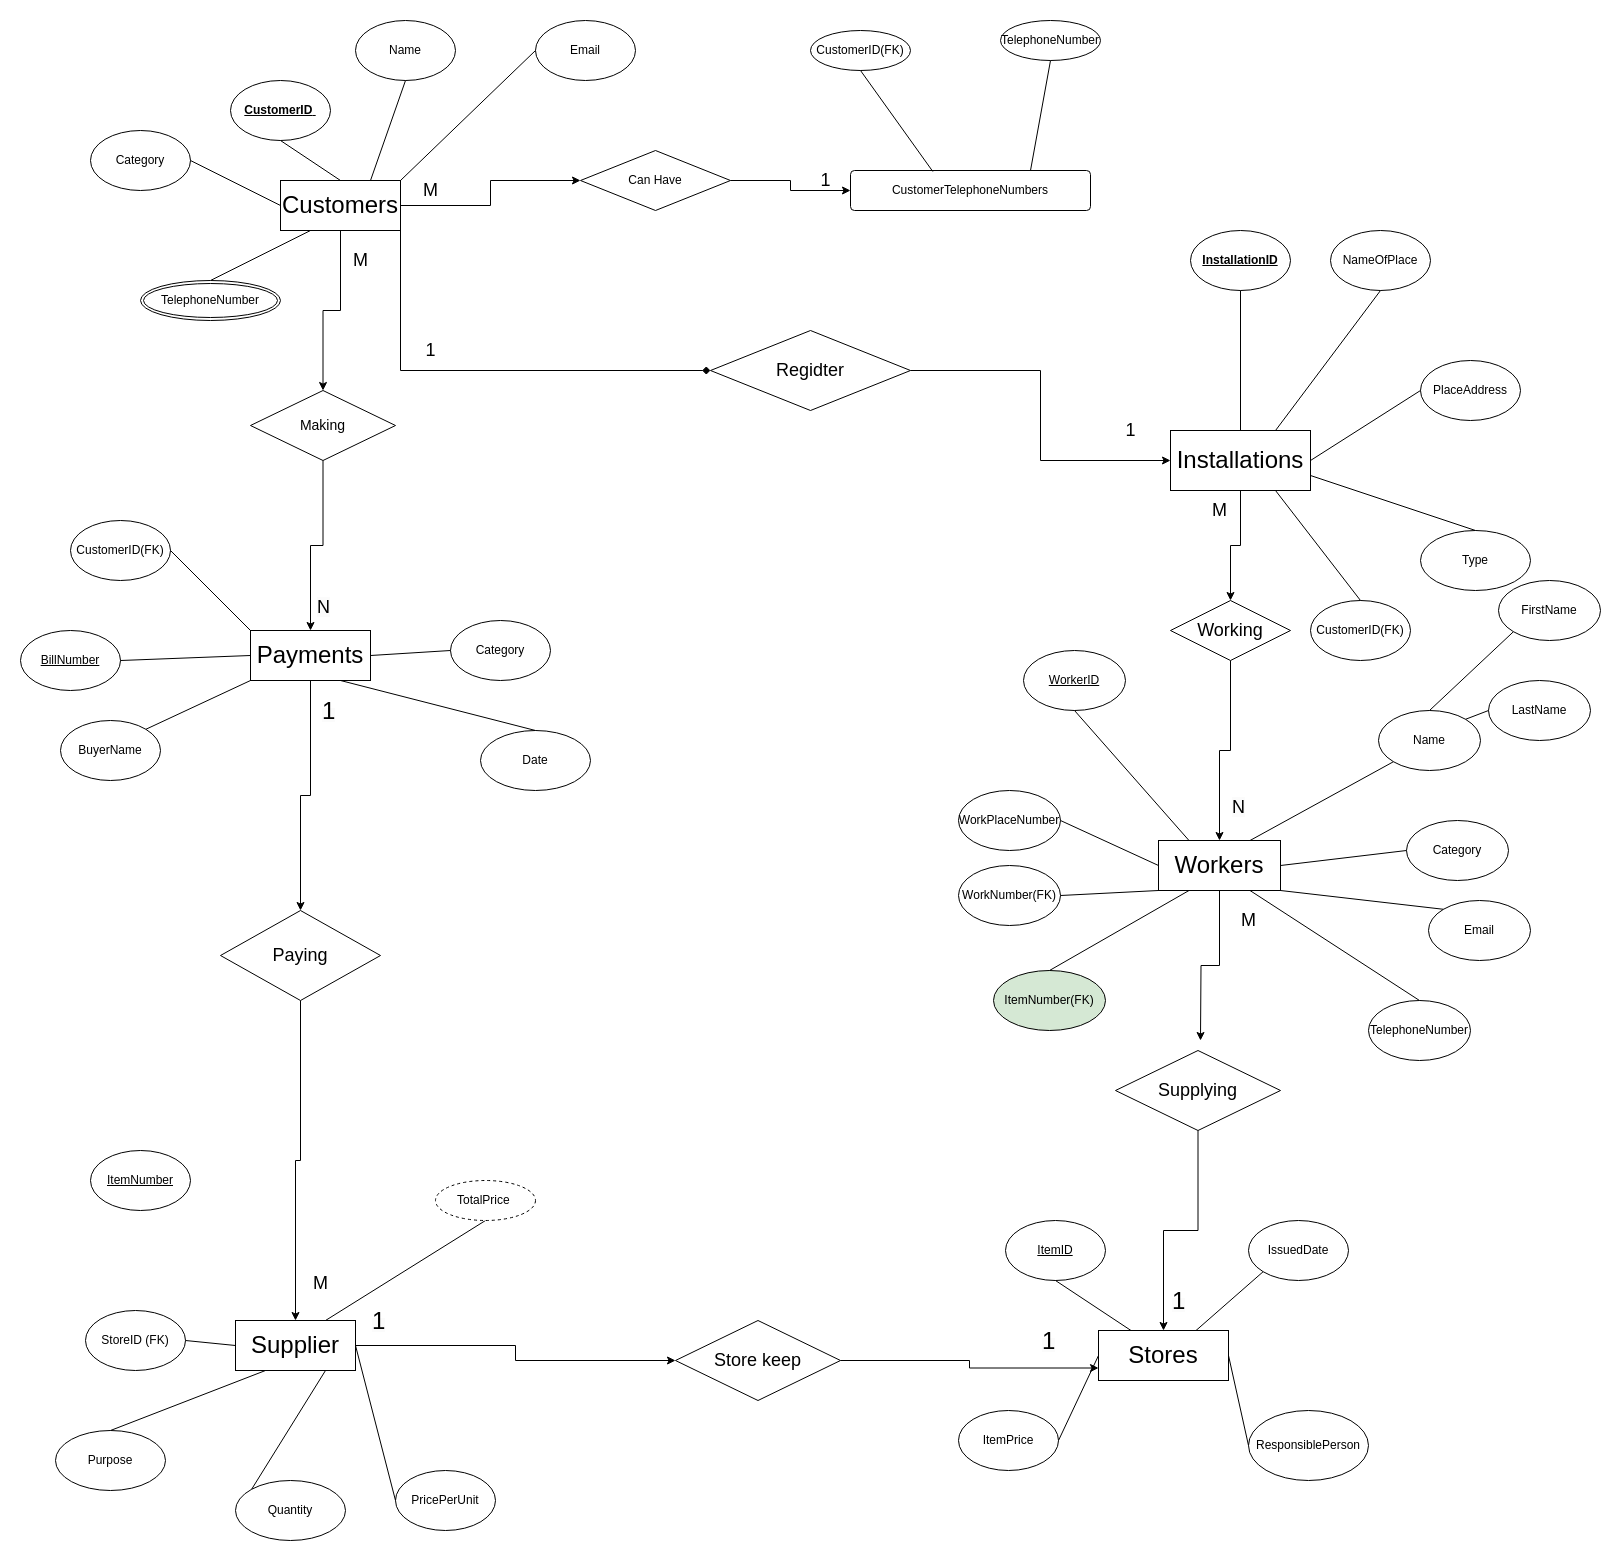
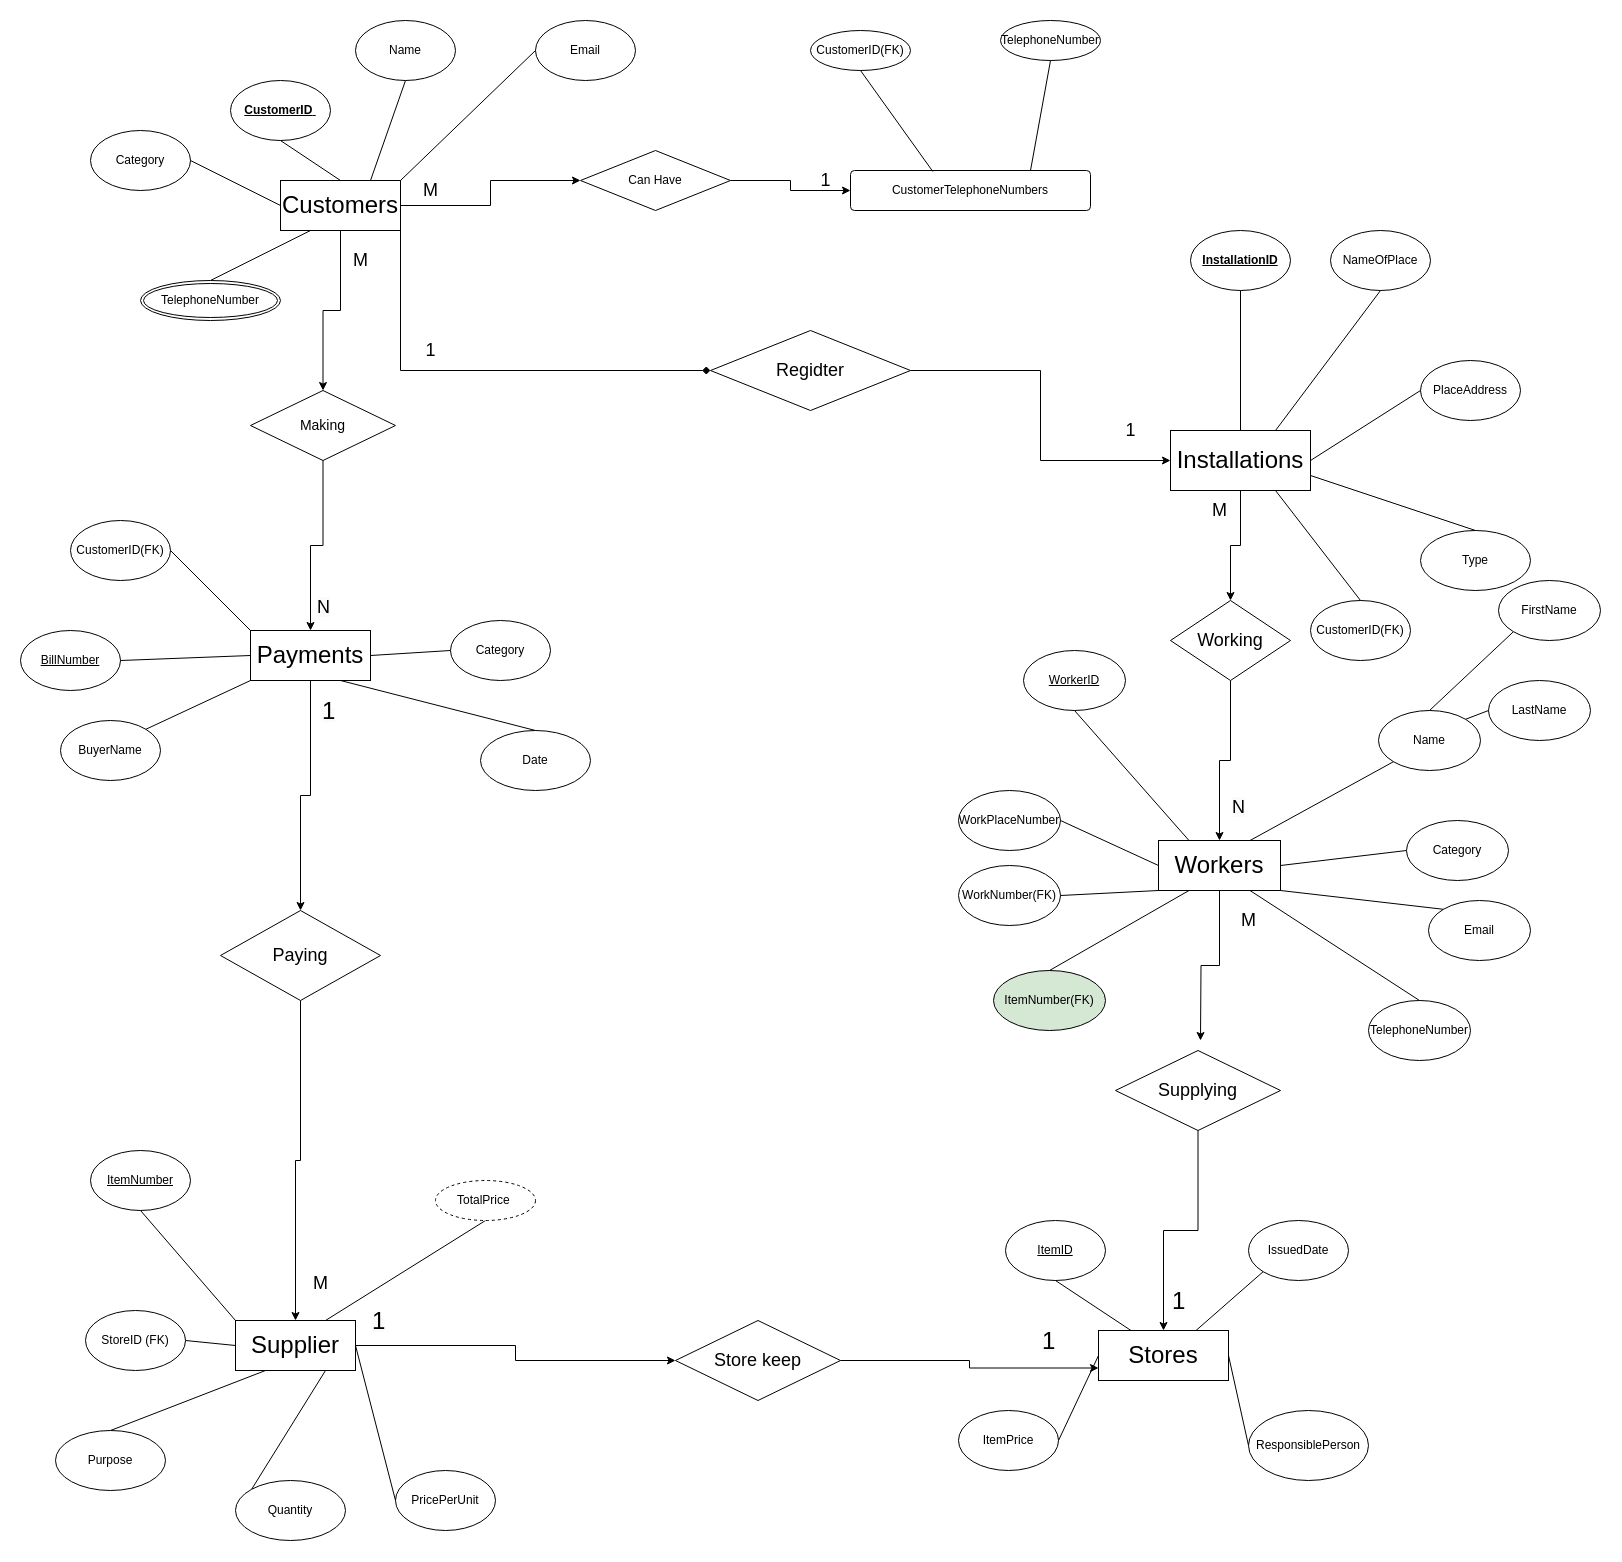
(1231, 631) -> (1231, 641)
none -> (188, 1265)
